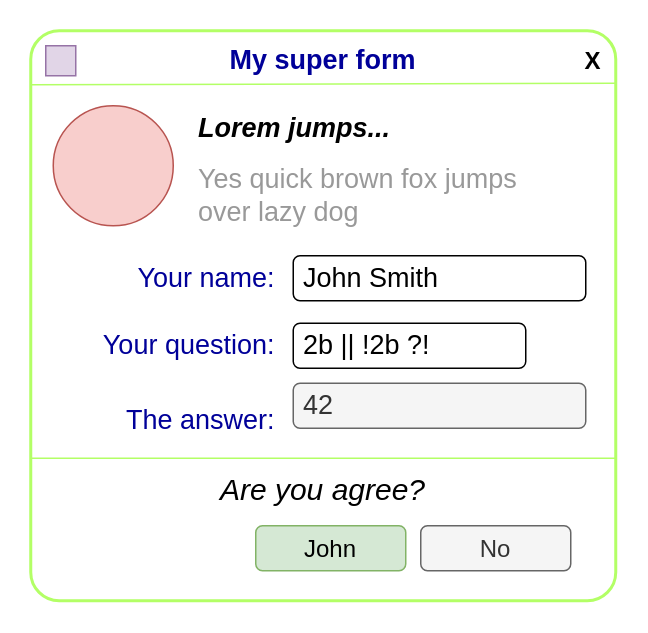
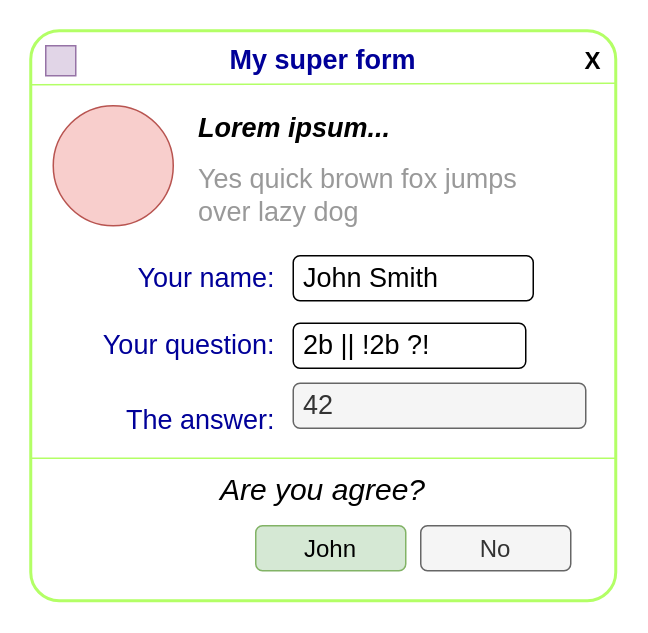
(291, 128) -> (287, 128)
(440, 278) -> (413, 278)
